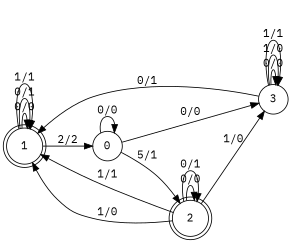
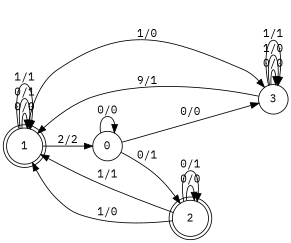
(147, 81) -> (147, 81)
(147, 156) -> (147, 156)
(231, 161) -> (126, 41)
